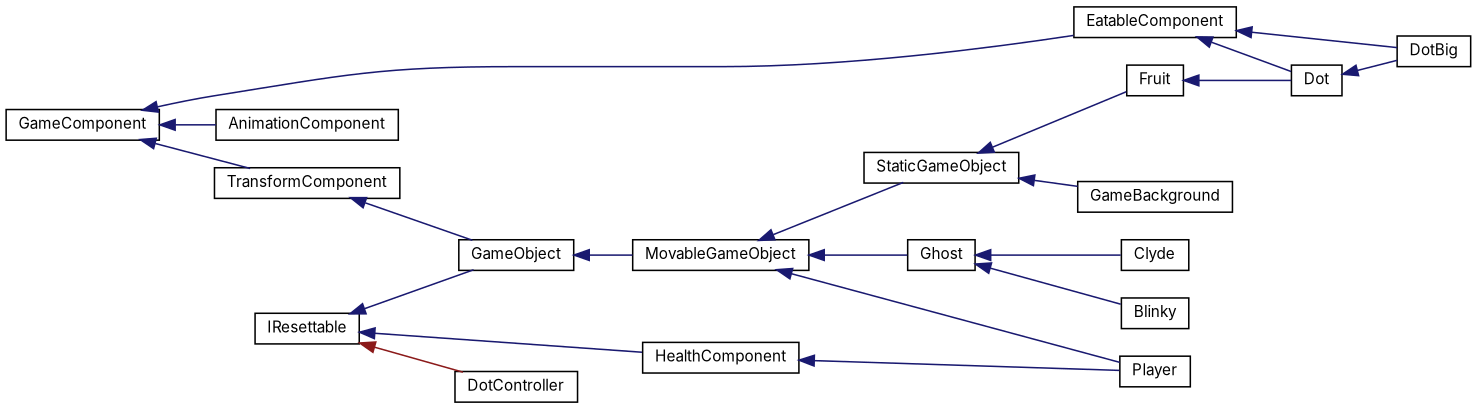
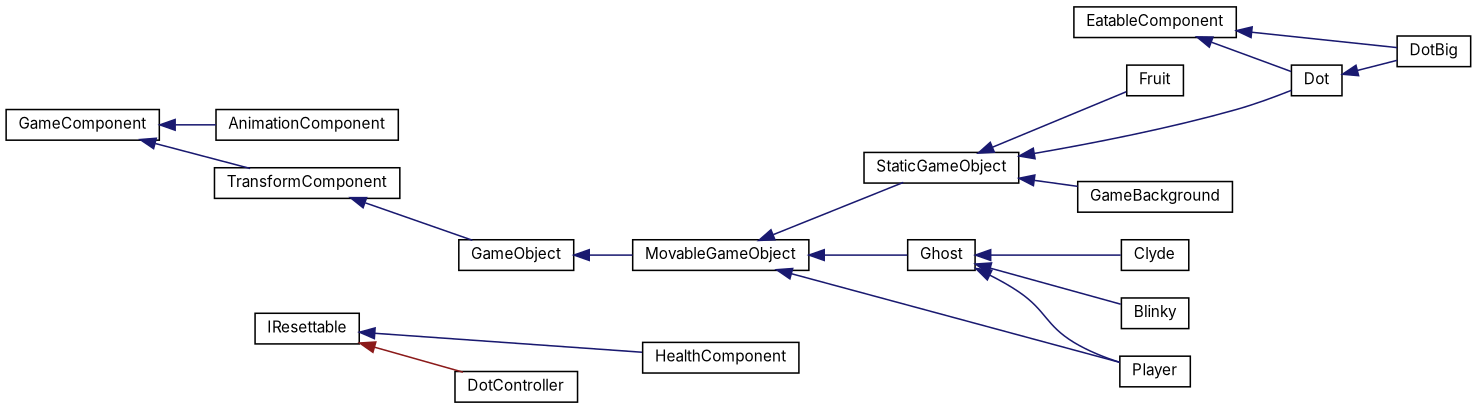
(615, 67) -> none
(1245, 80) -> (1164, 128)
(419, 289) -> none
(967, 366) -> (1051, 324)
